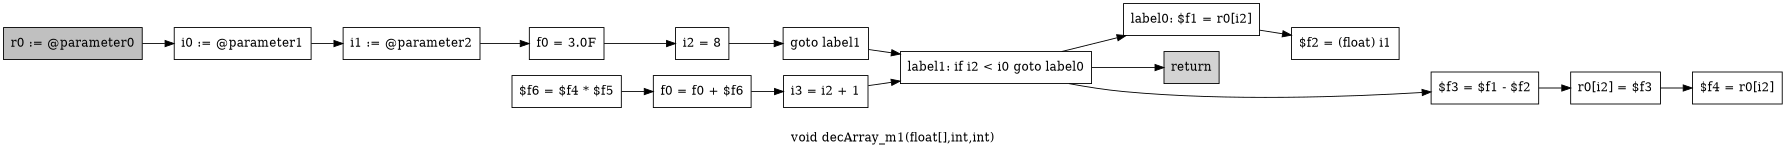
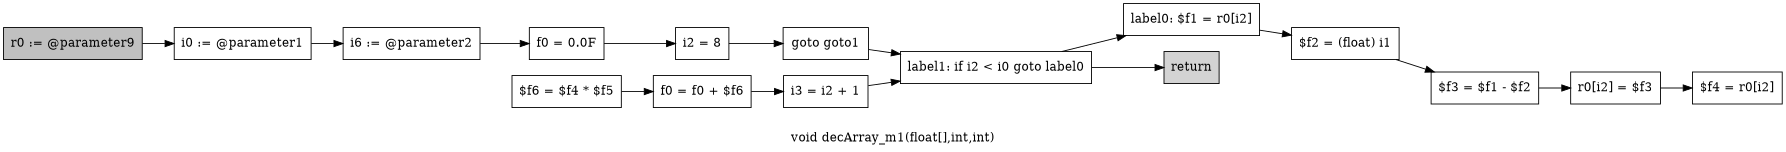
(73, 44) -> (73, 44)
(412, 44) -> (412, 44)
(567, 44) -> (567, 44)
(826, 44) -> (826, 44)
(1245, 97) -> (1411, 64)
